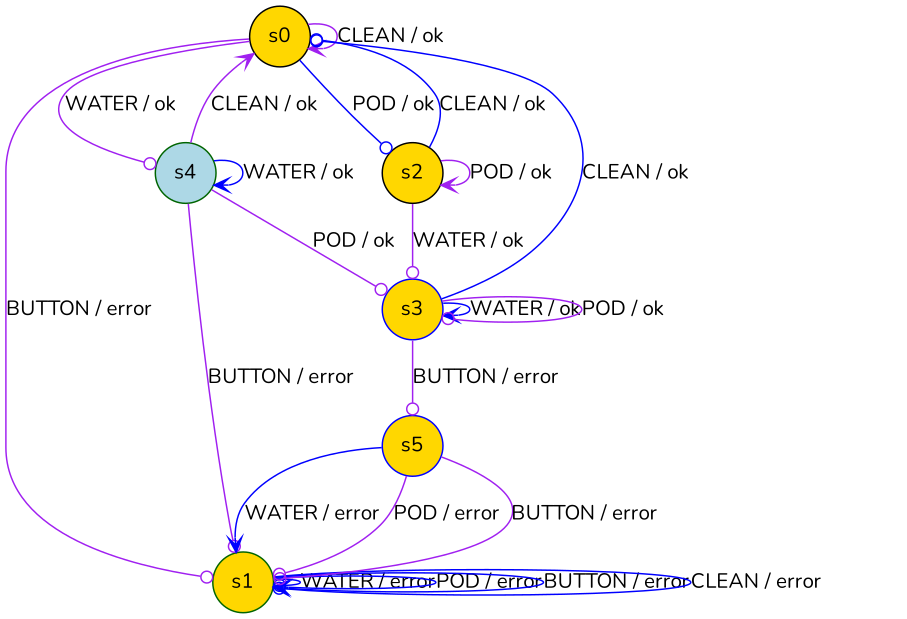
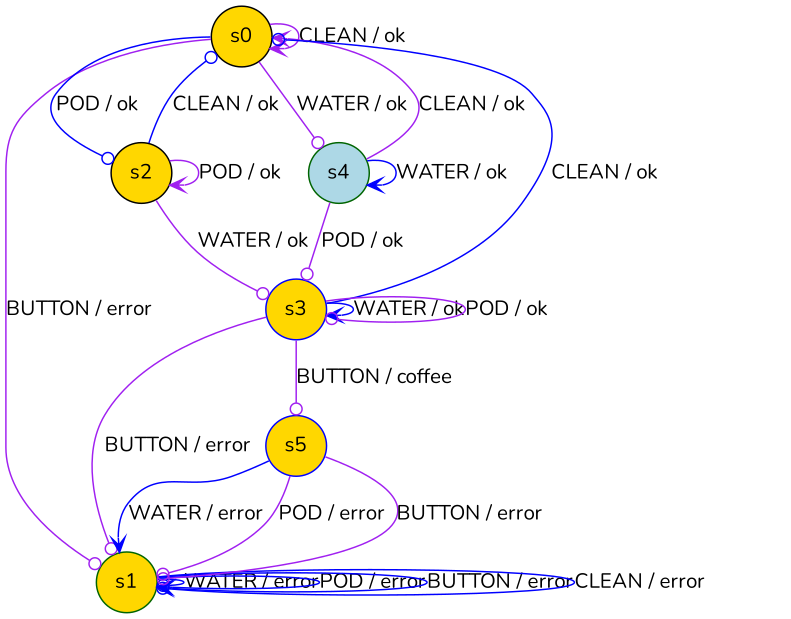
(207, 373) -> (124, 391)
(486, 378) -> (374, 378)
